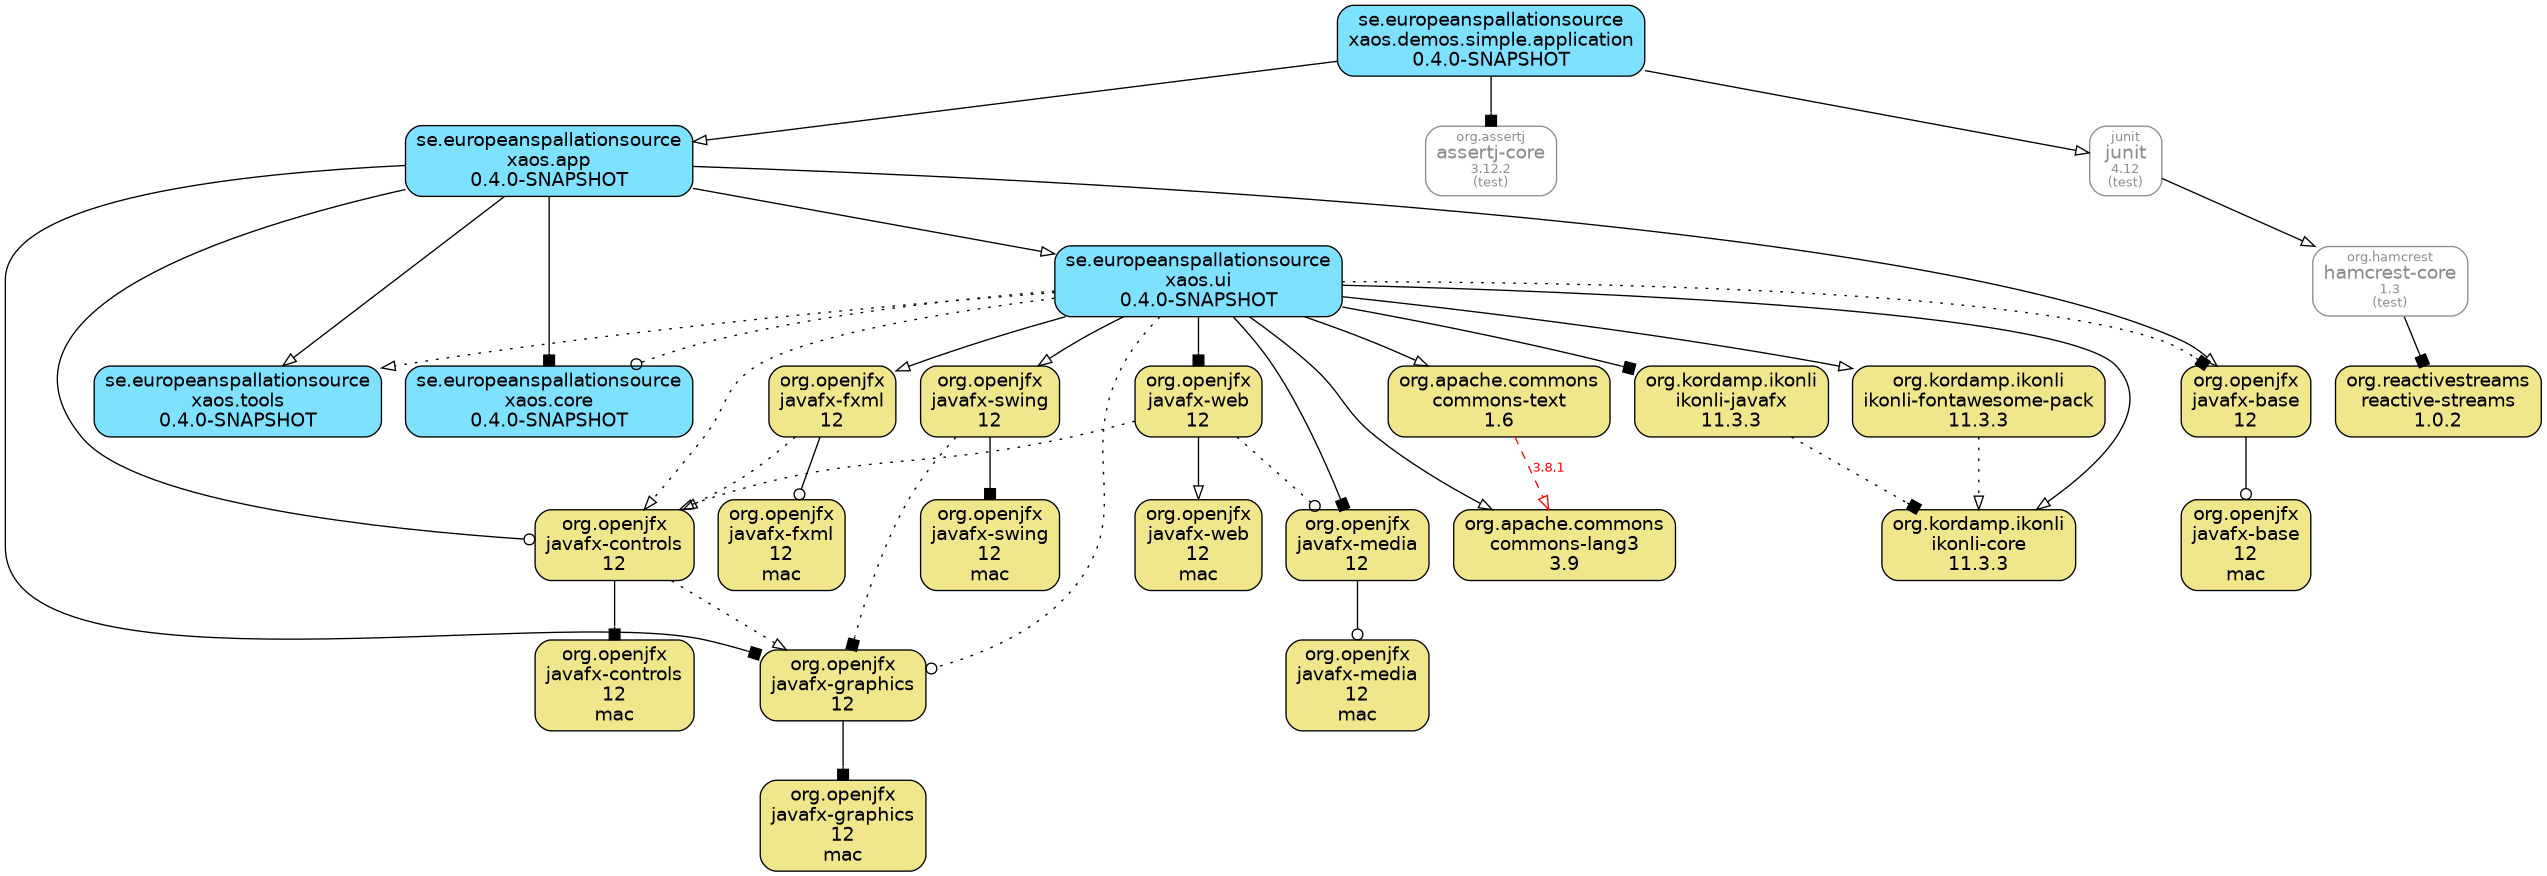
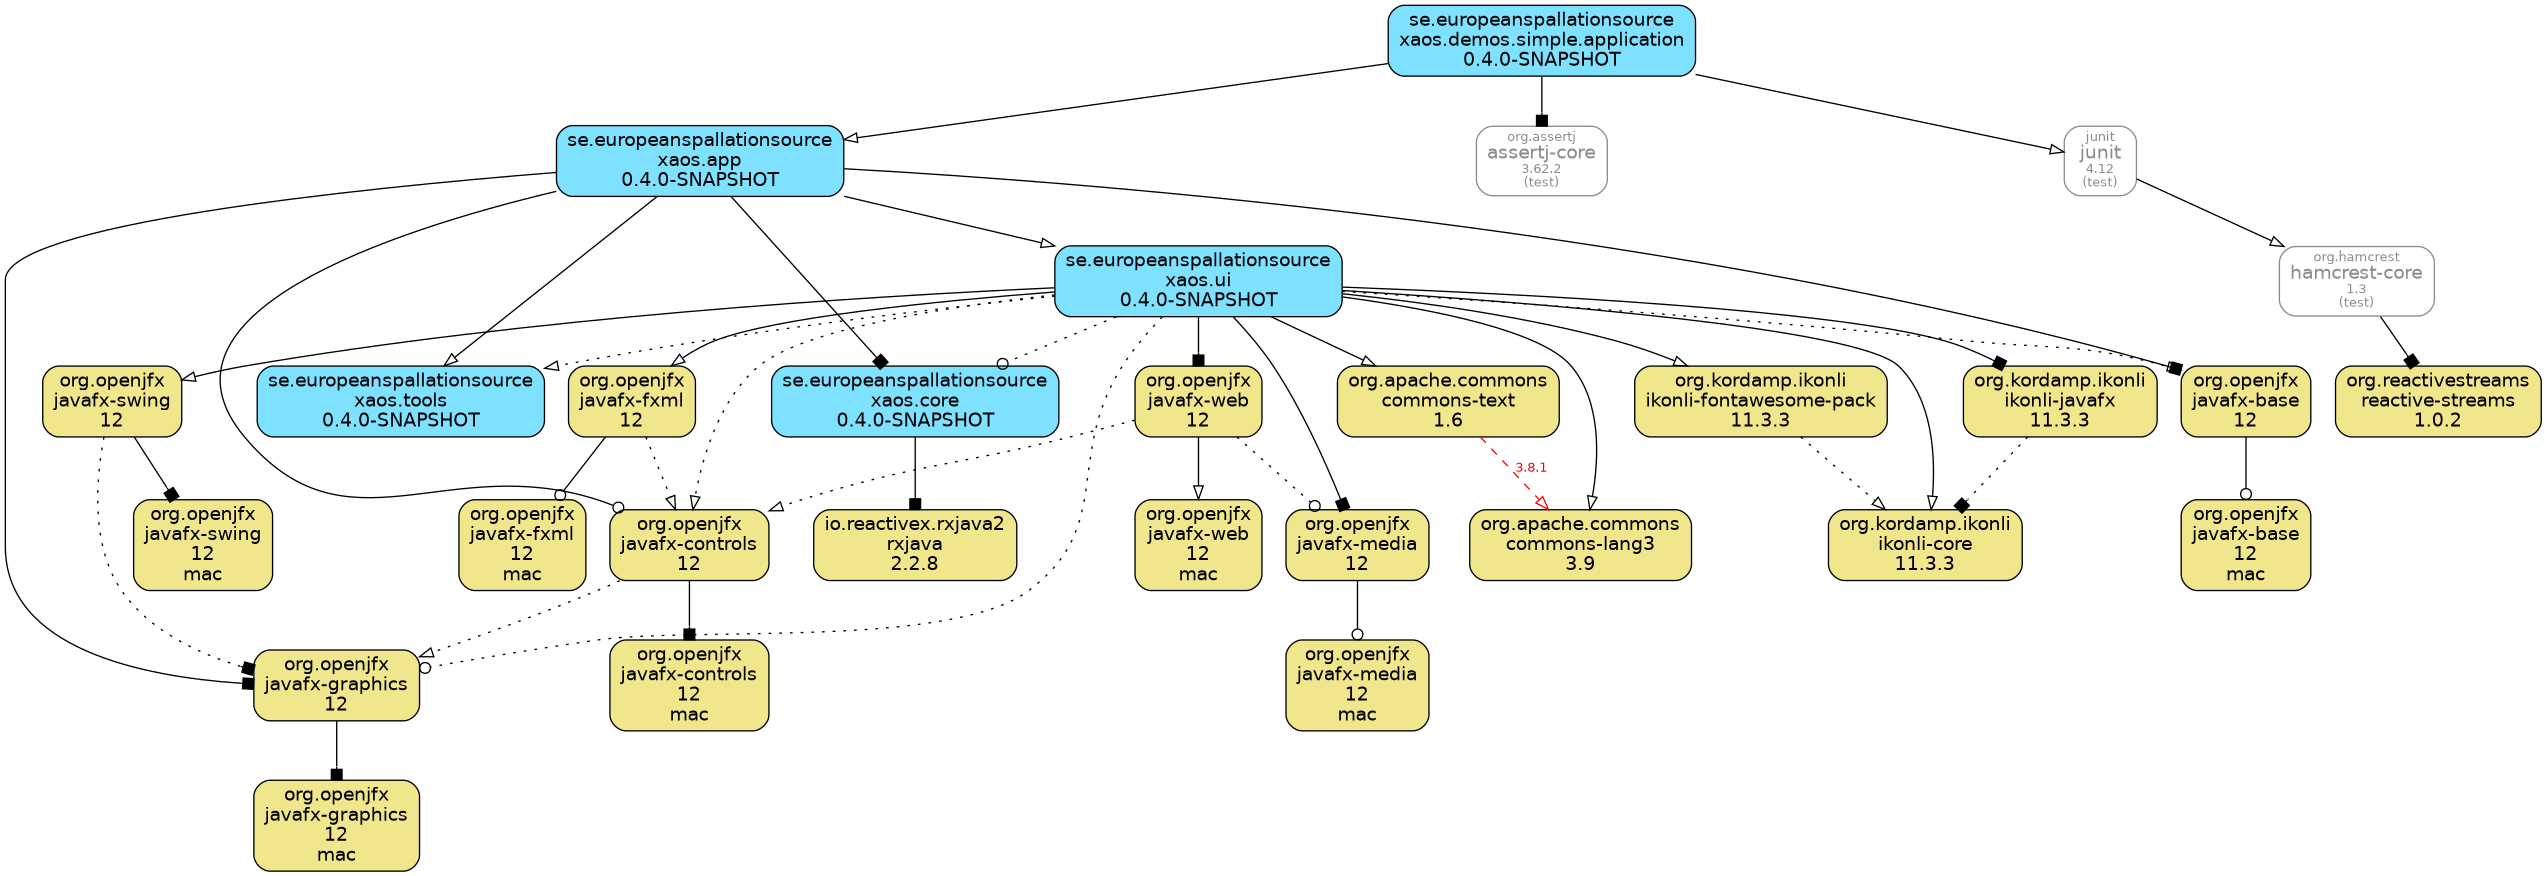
(1491, 169) -> (1542, 169)
none -> (915, 545)
